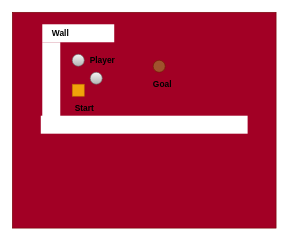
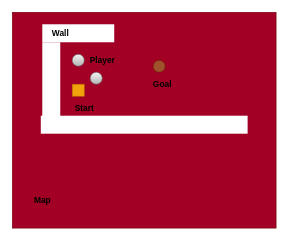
none -> (42, 198)
